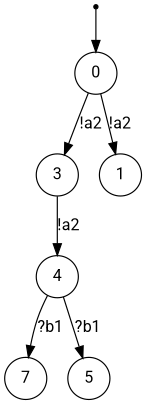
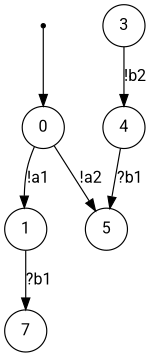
(78, 118) -> (72, 173)
(120, 124) -> (38, 178)
(68, 226) -> (135, 77)
(37, 320) -> (26, 274)
